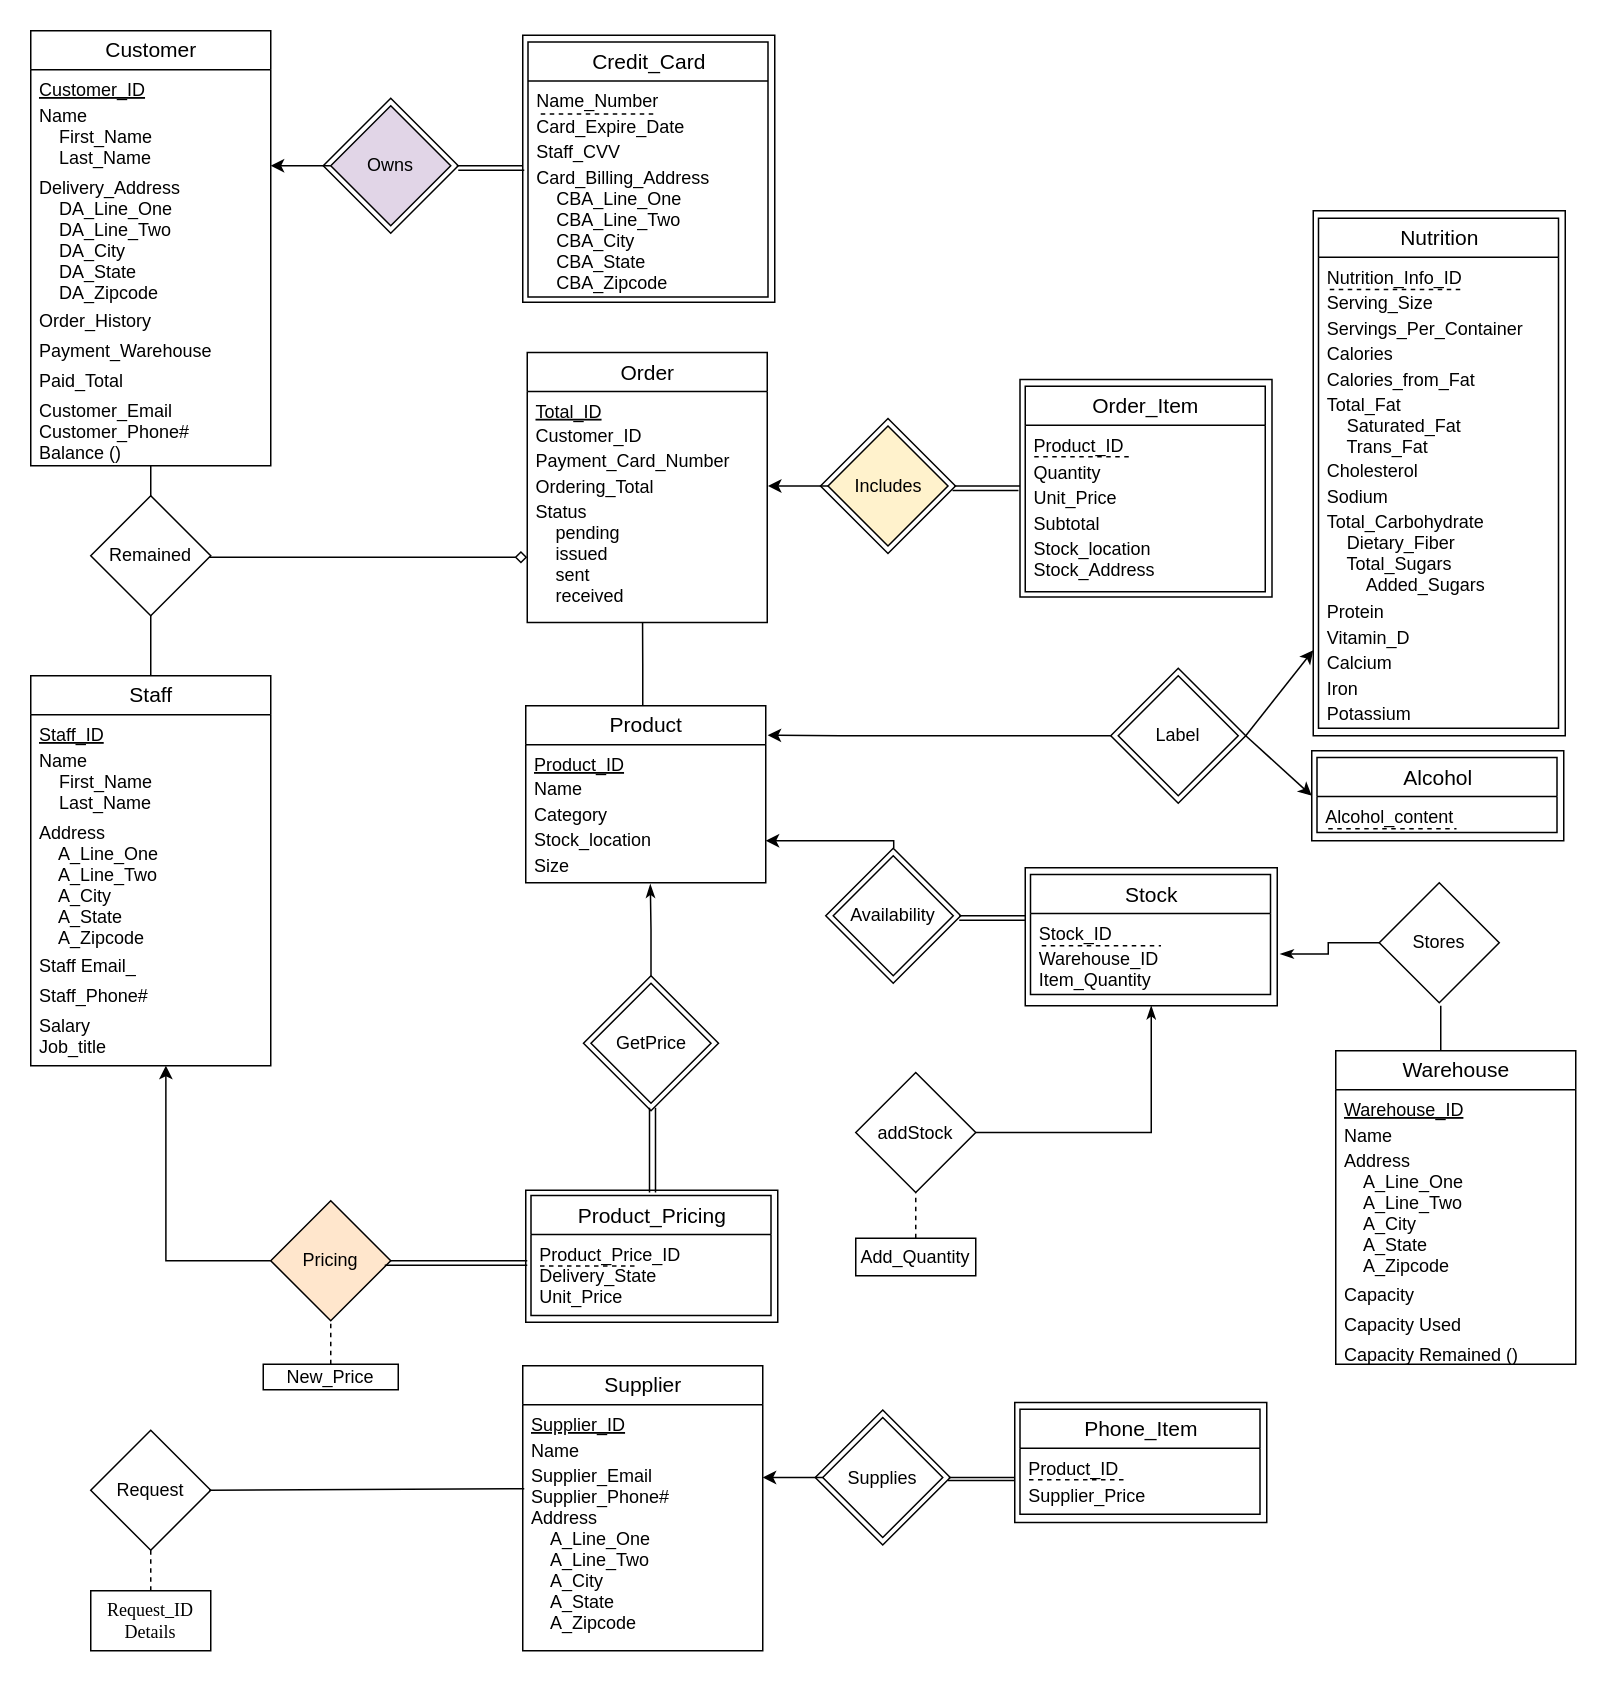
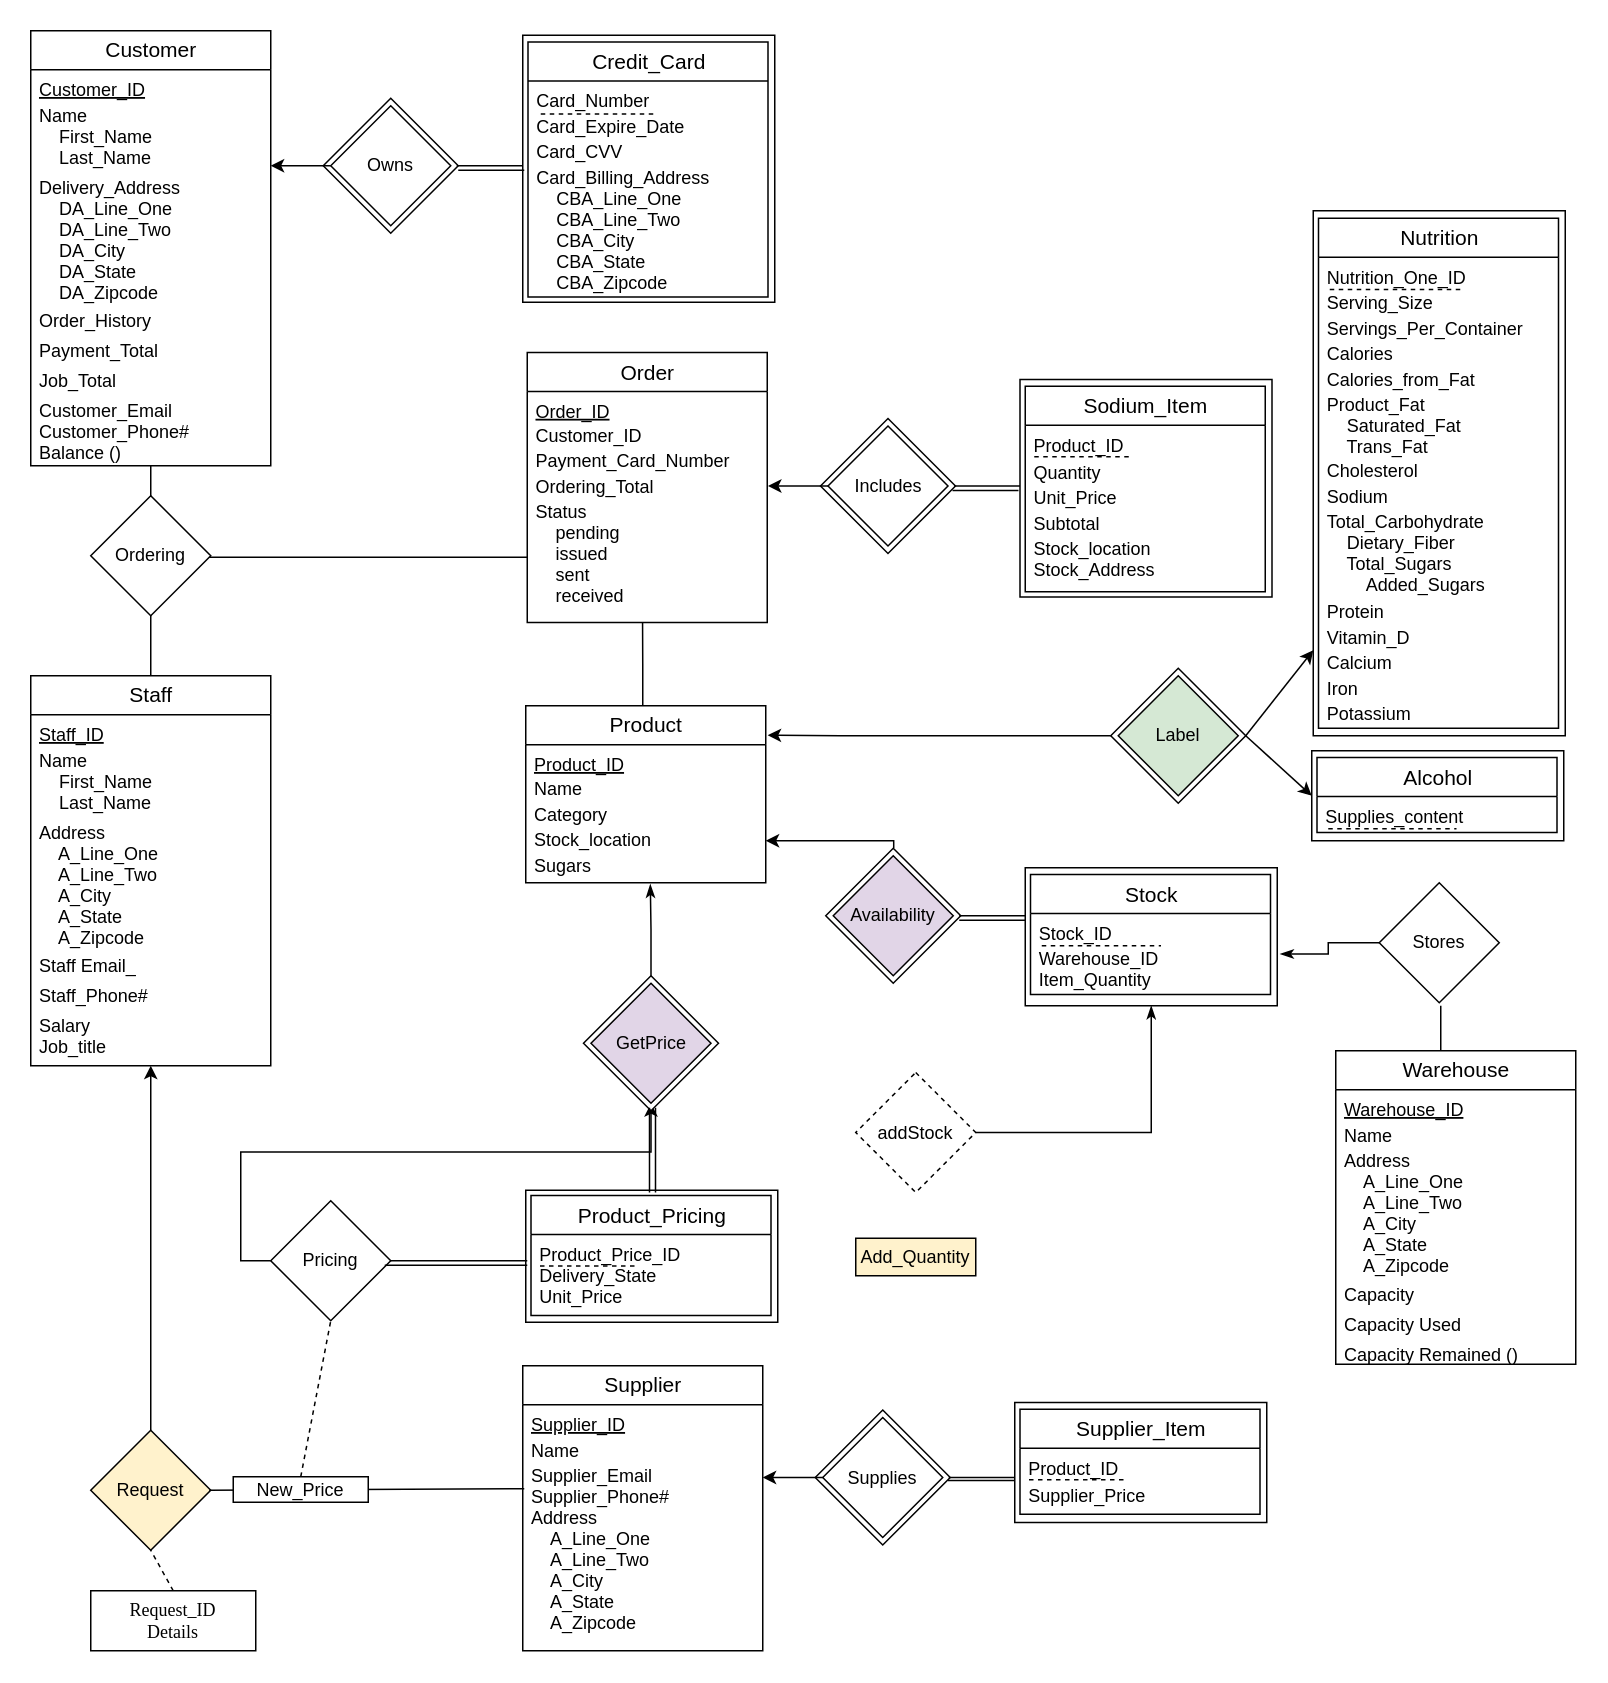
(592, 101) -> (592, 101)
(582, 152) -> (577, 152)
(391, 166) -> (391, 166)
(1408, 278) -> (1403, 278)
(125, 351) -> (102, 351)
(85, 381) -> (82, 381)
(1370, 405) -> (1382, 405)
(1146, 406) -> (1146, 406)
(573, 412) -> (576, 412)
(888, 486) -> (888, 486)
(151, 556) -> (151, 556)
(515, 557) -> (519, 557)
(1178, 736) -> (1178, 736)
(1396, 817) -> (1401, 817)
(552, 866) -> (564, 866)
(893, 916) -> (893, 916)
(651, 1043) -> (651, 1043)
(916, 1133) -> (916, 1133)
(166, 1207) -> (410, 1152)
(916, 1216) -> none
none -> (151, 1253)
(916, 1257) -> (916, 1257)
(331, 1261) -> (331, 1261)
(331, 1377) -> (301, 1490)
(1142, 1429) -> (1142, 1429)
(151, 1490) -> (151, 1490)
(151, 1621) -> (173, 1621)
